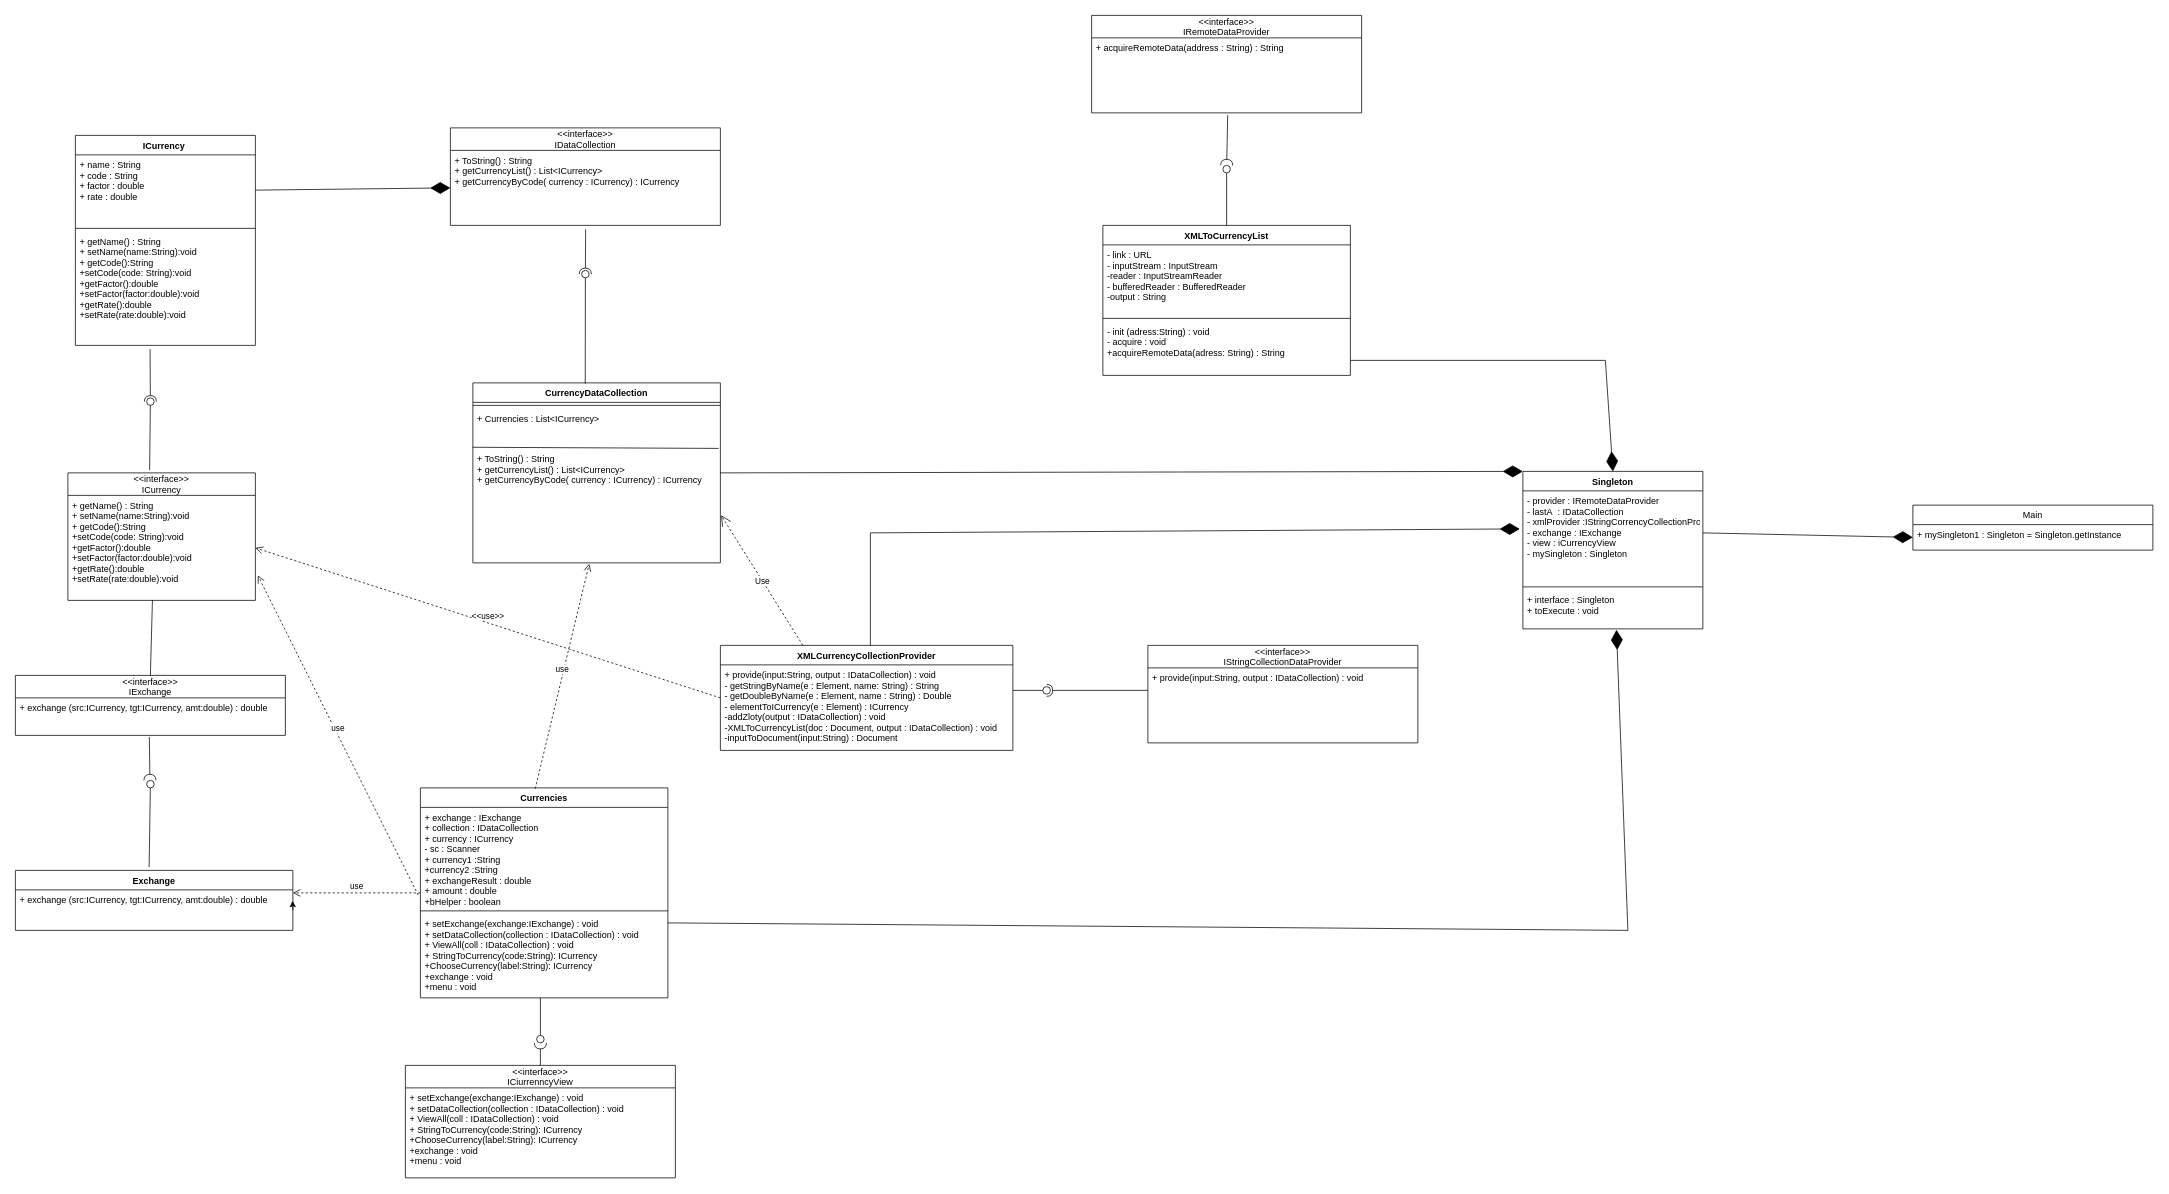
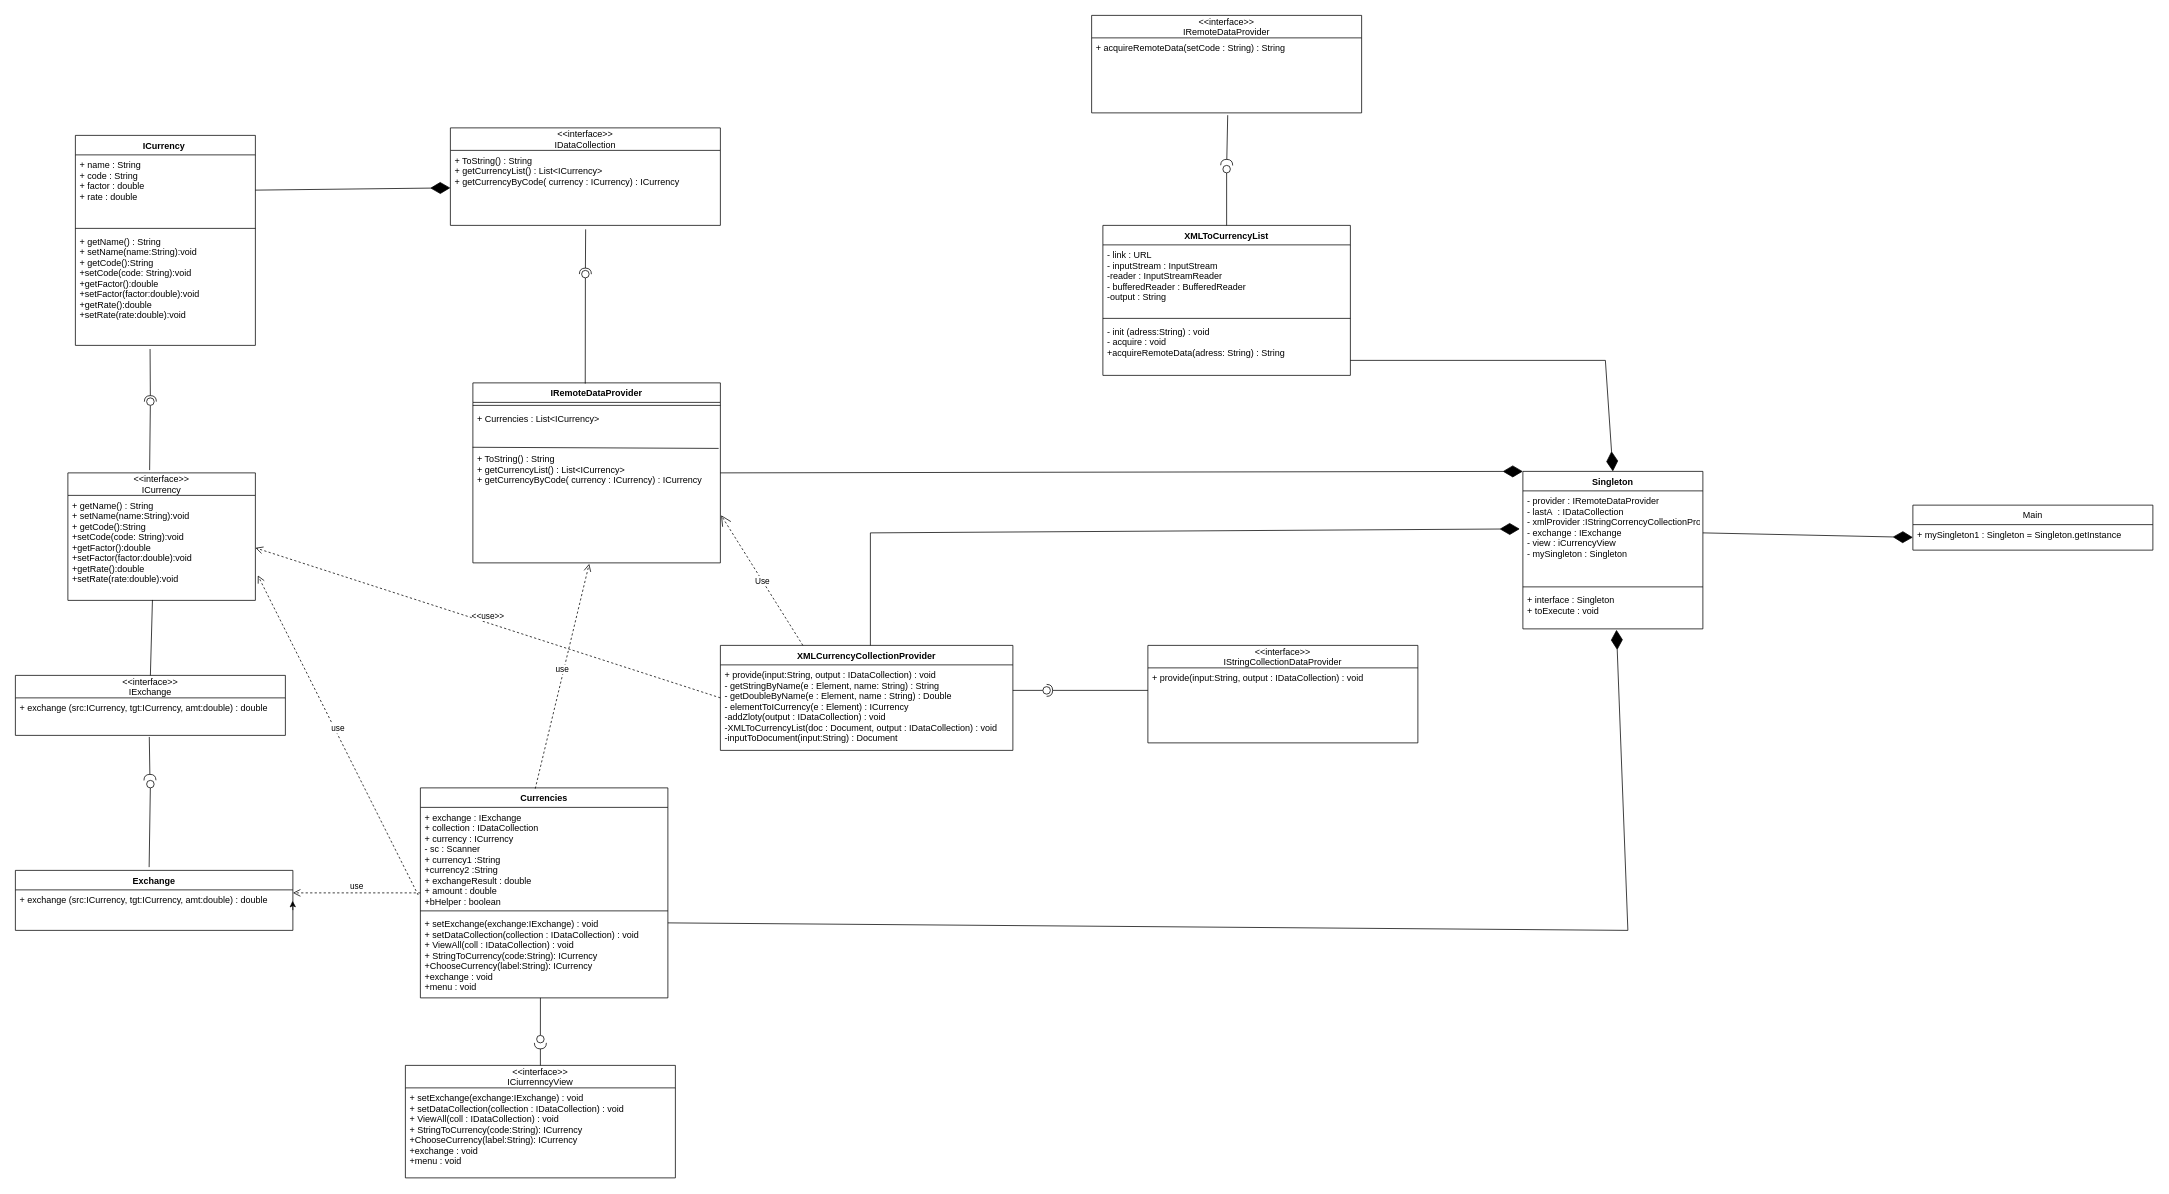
(1200, 48) -> (1200, 48)
(596, 393) -> (596, 393)
